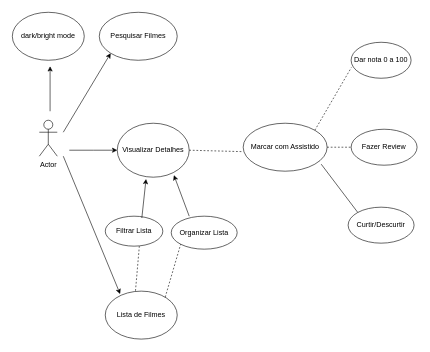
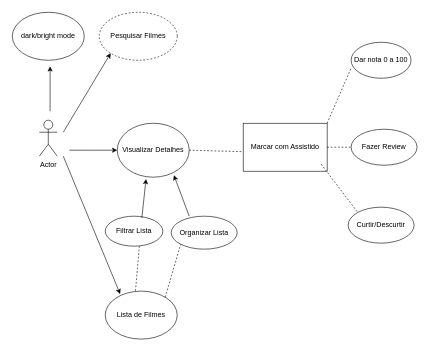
(138, 36) -> (138, 36)
(285, 147) -> (285, 147)
(339, 188) -> (339, 188)
